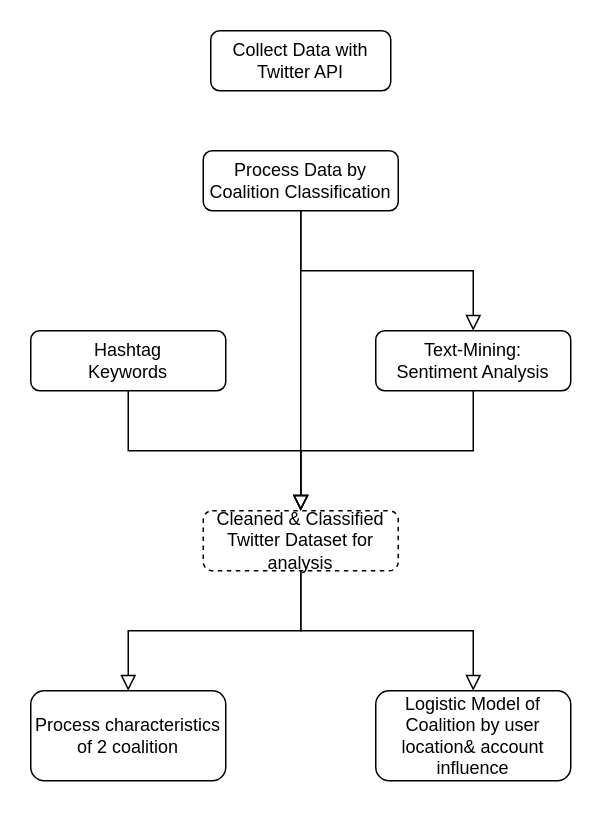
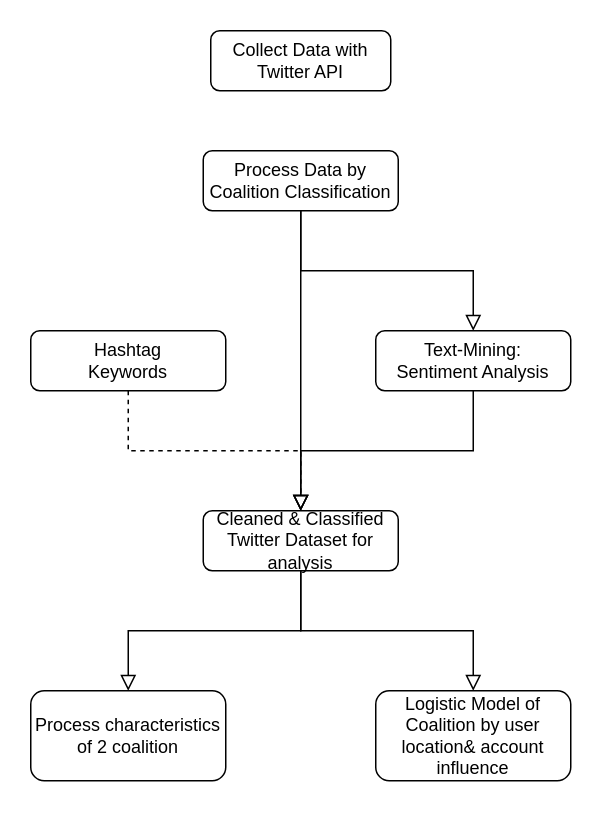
(183, 451) -> (183, 451)
(301, 541) -> (301, 541)
